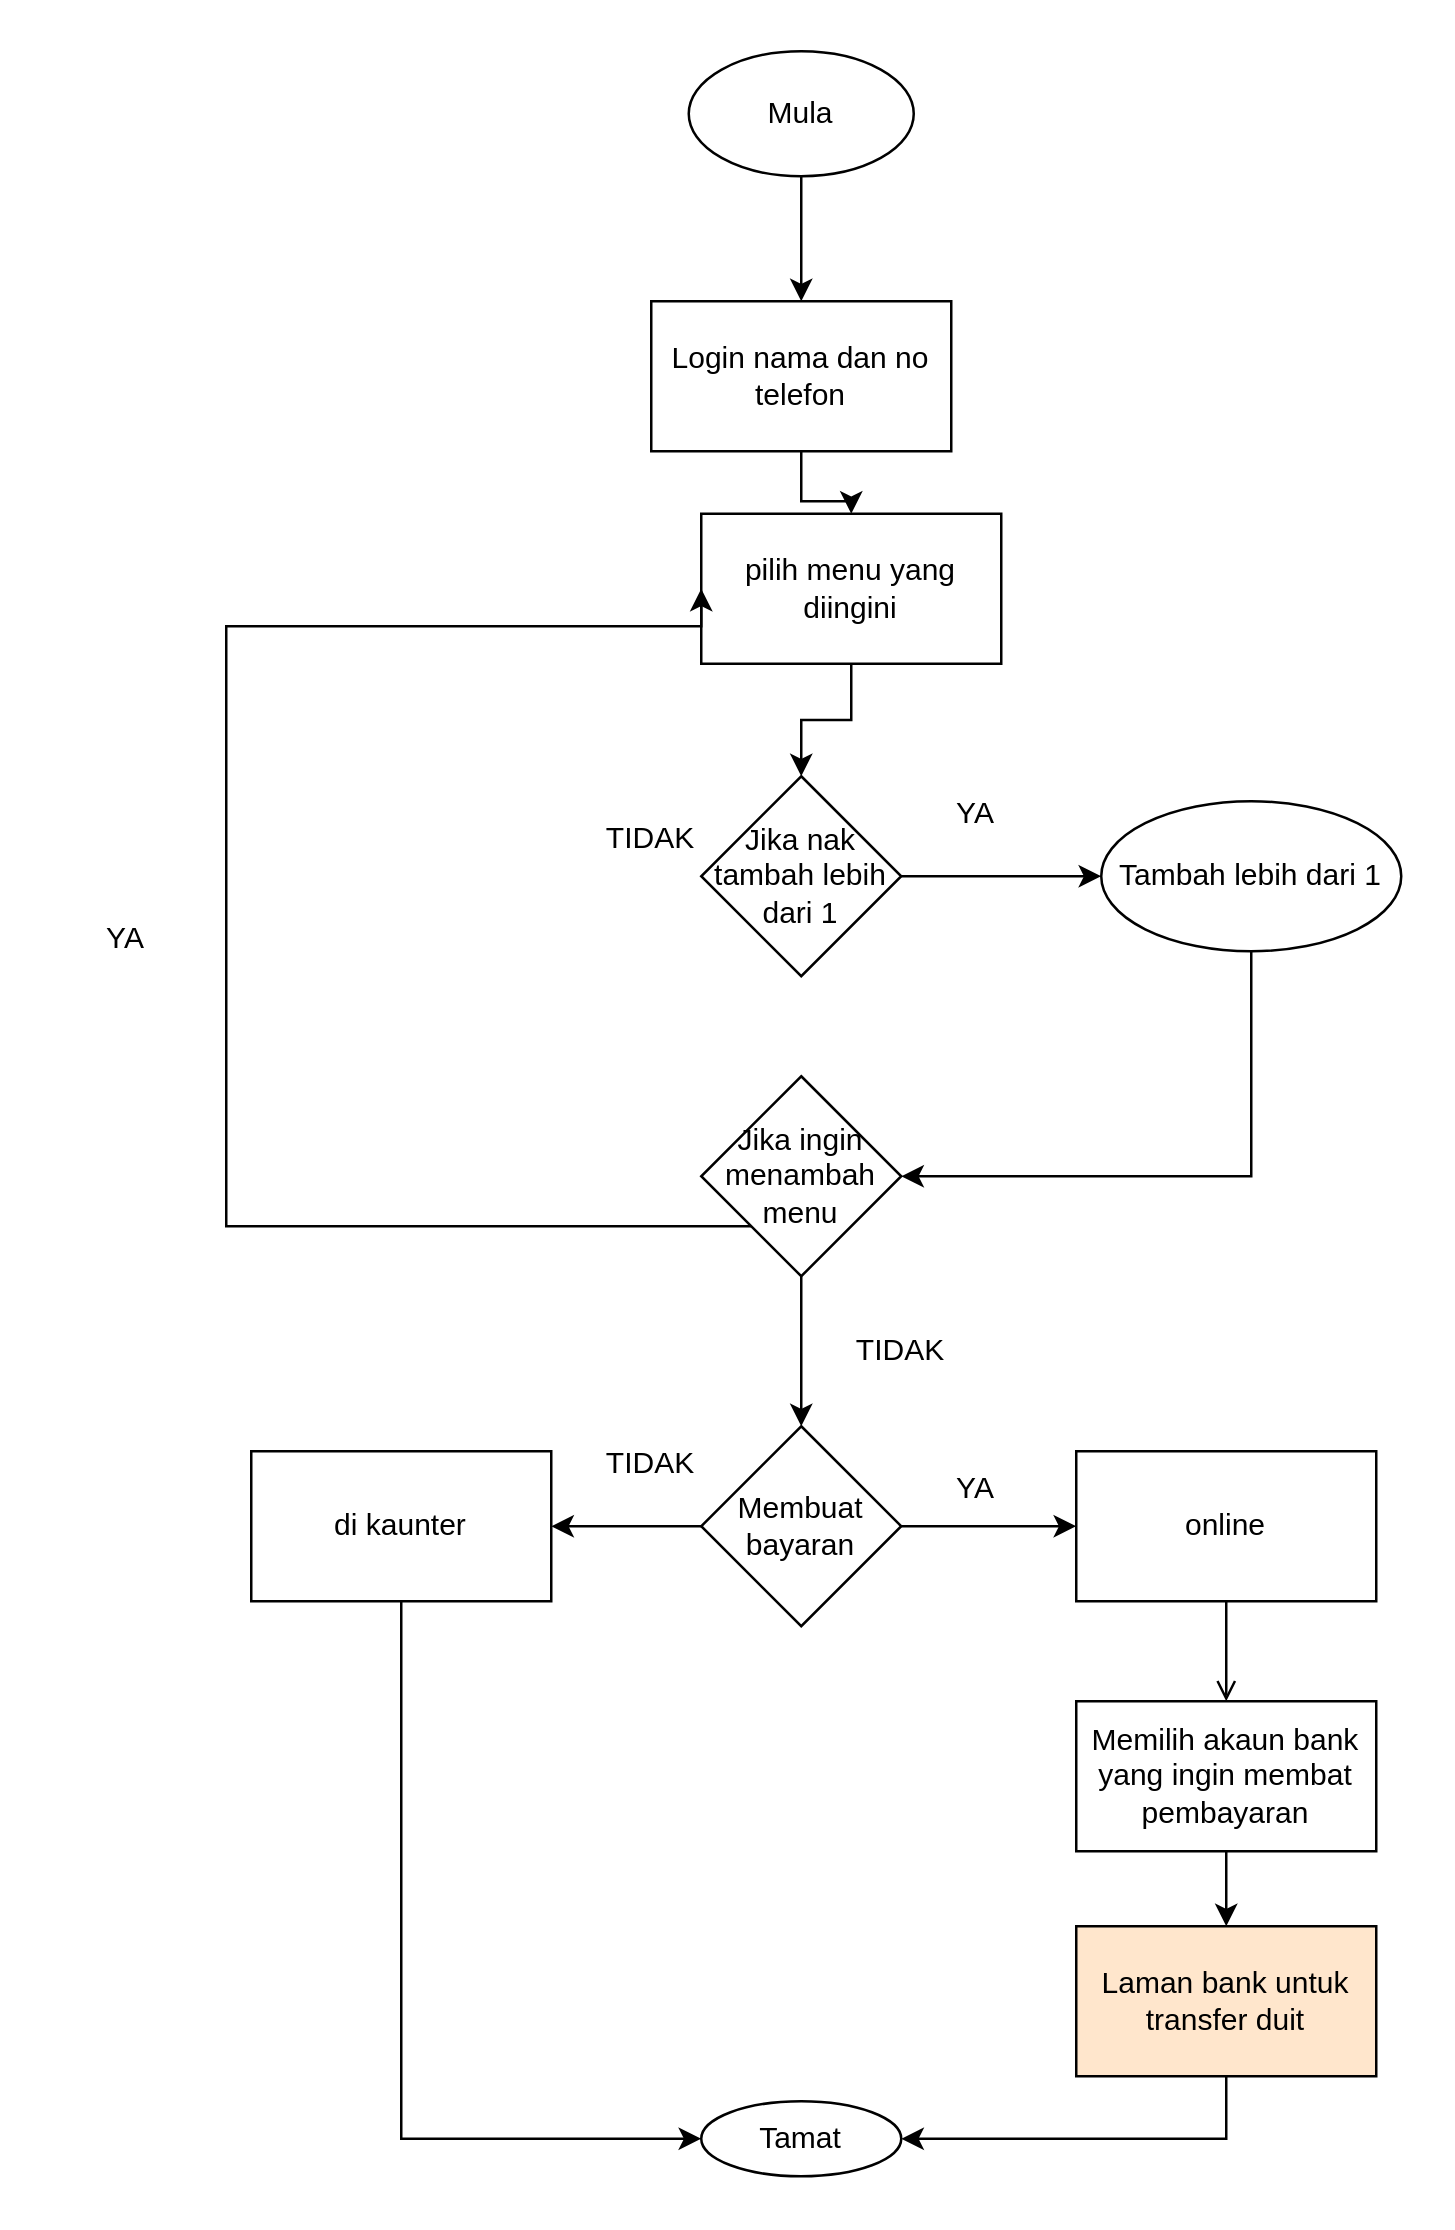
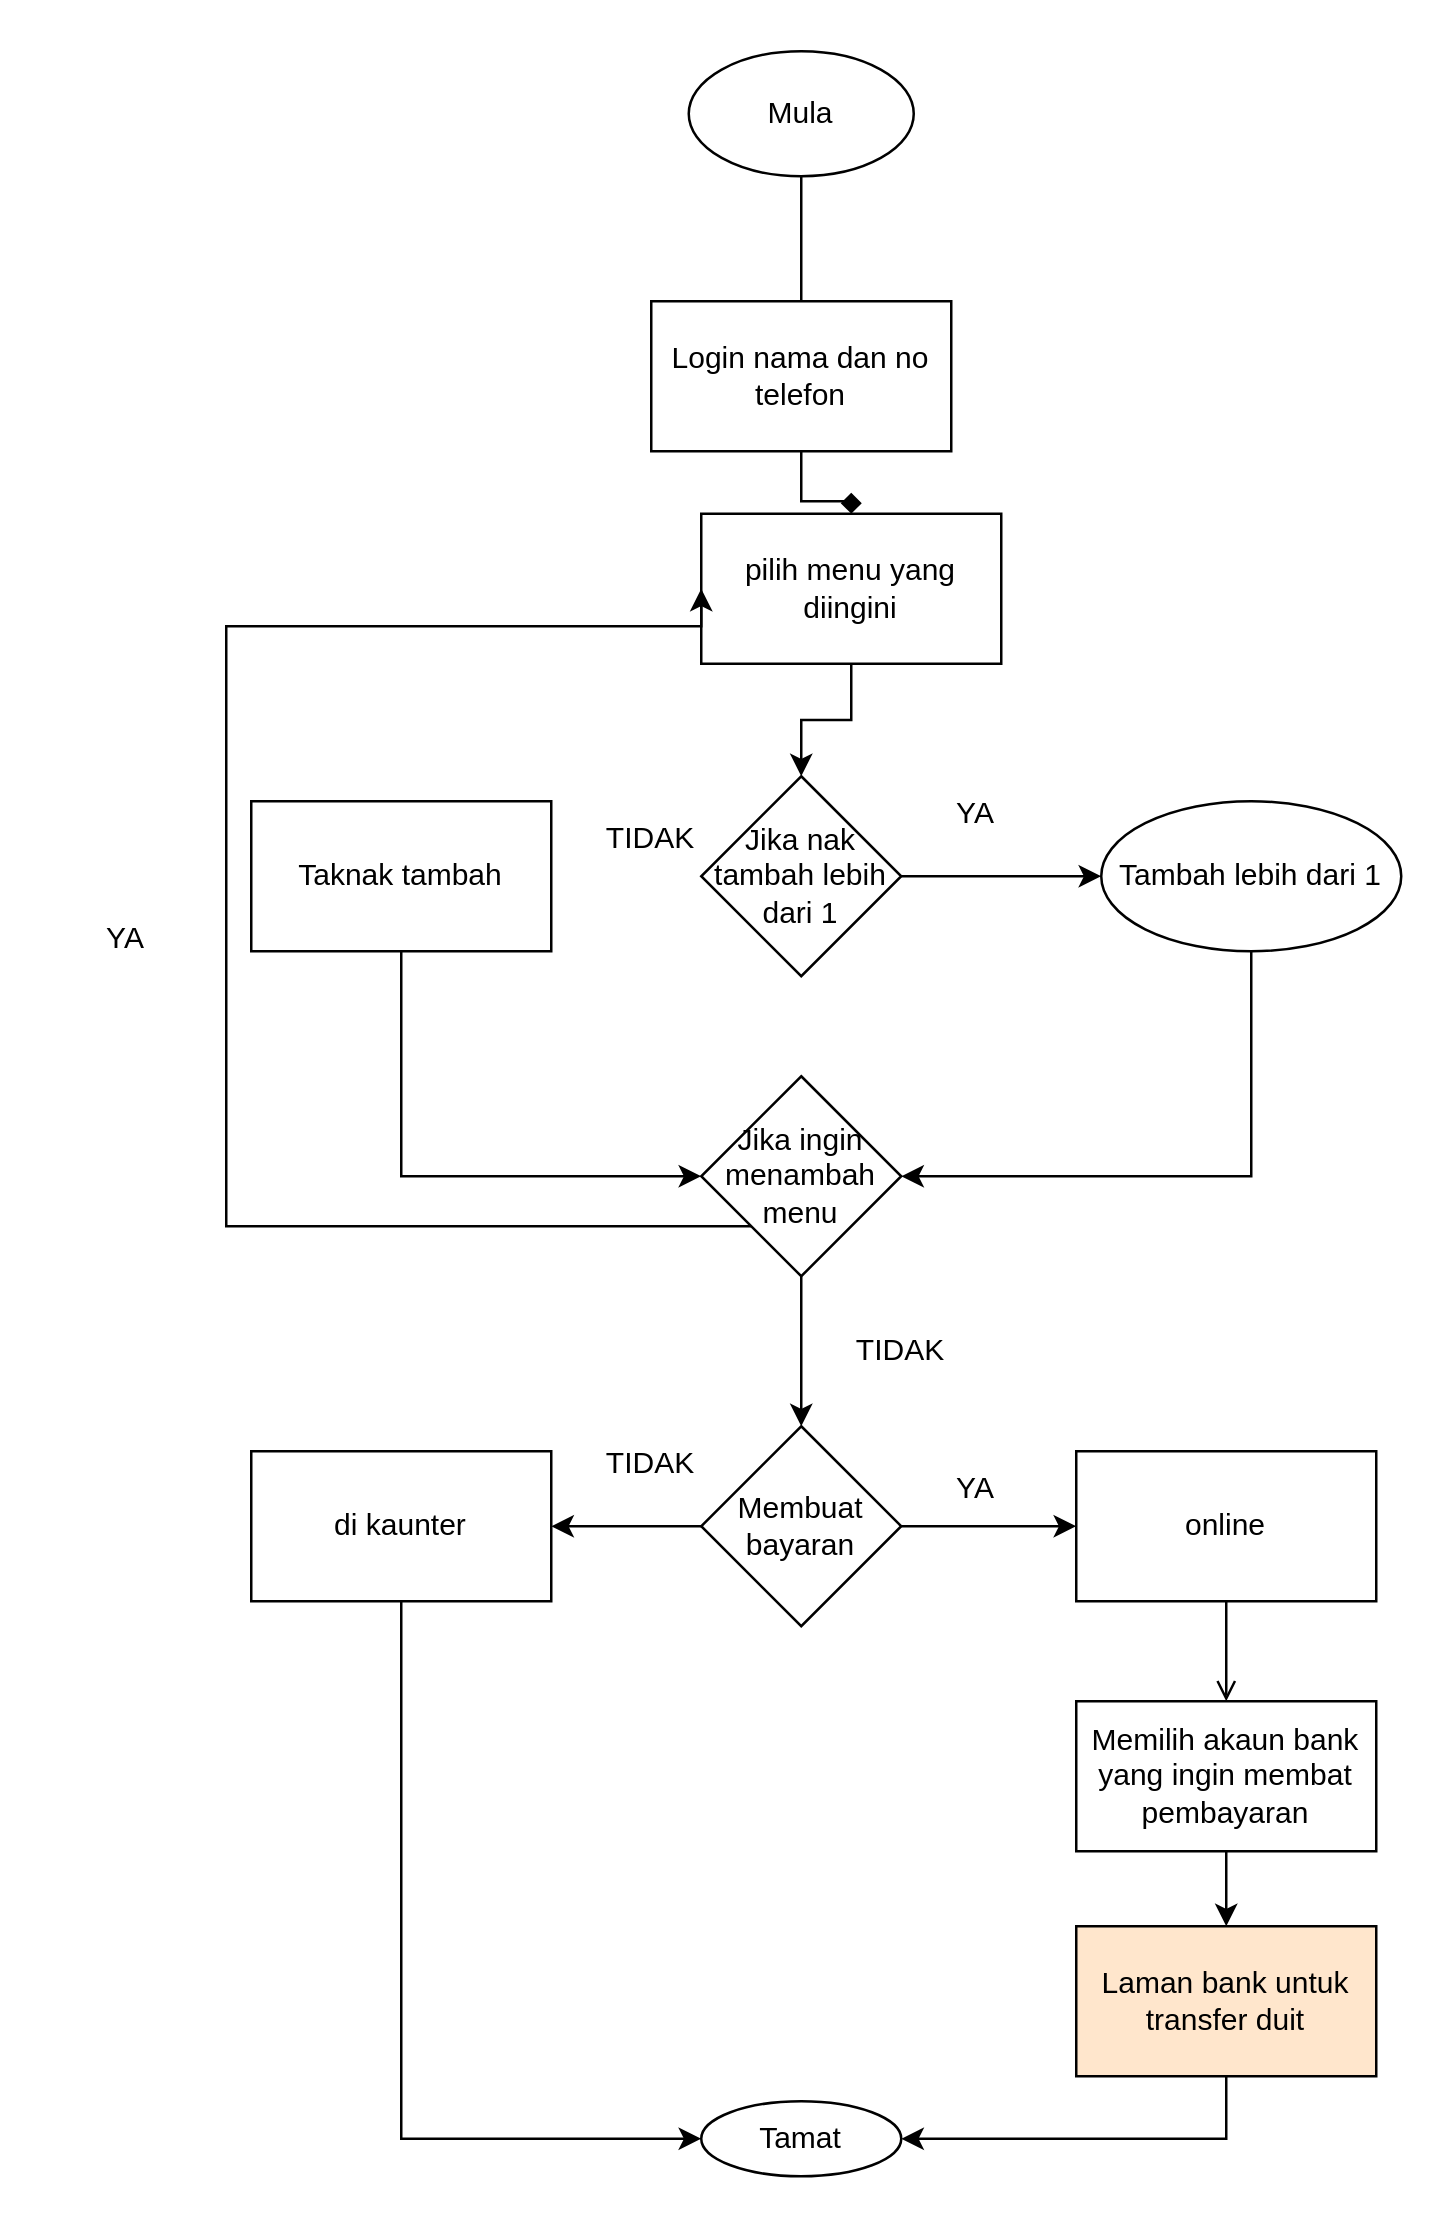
(801, 283) -> (801, 290)
(843, 501) -> (851, 496)
none -> (401, 876)
none -> (430, 1176)
